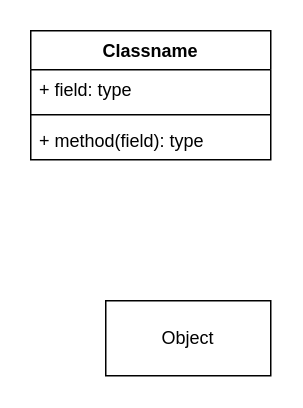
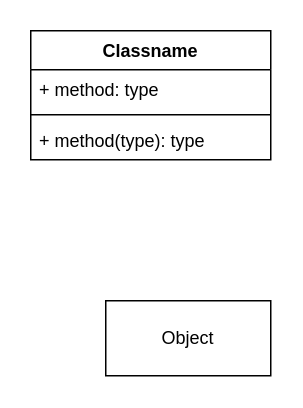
(94, 91) -> (103, 91)
(134, 142) -> (134, 142)
